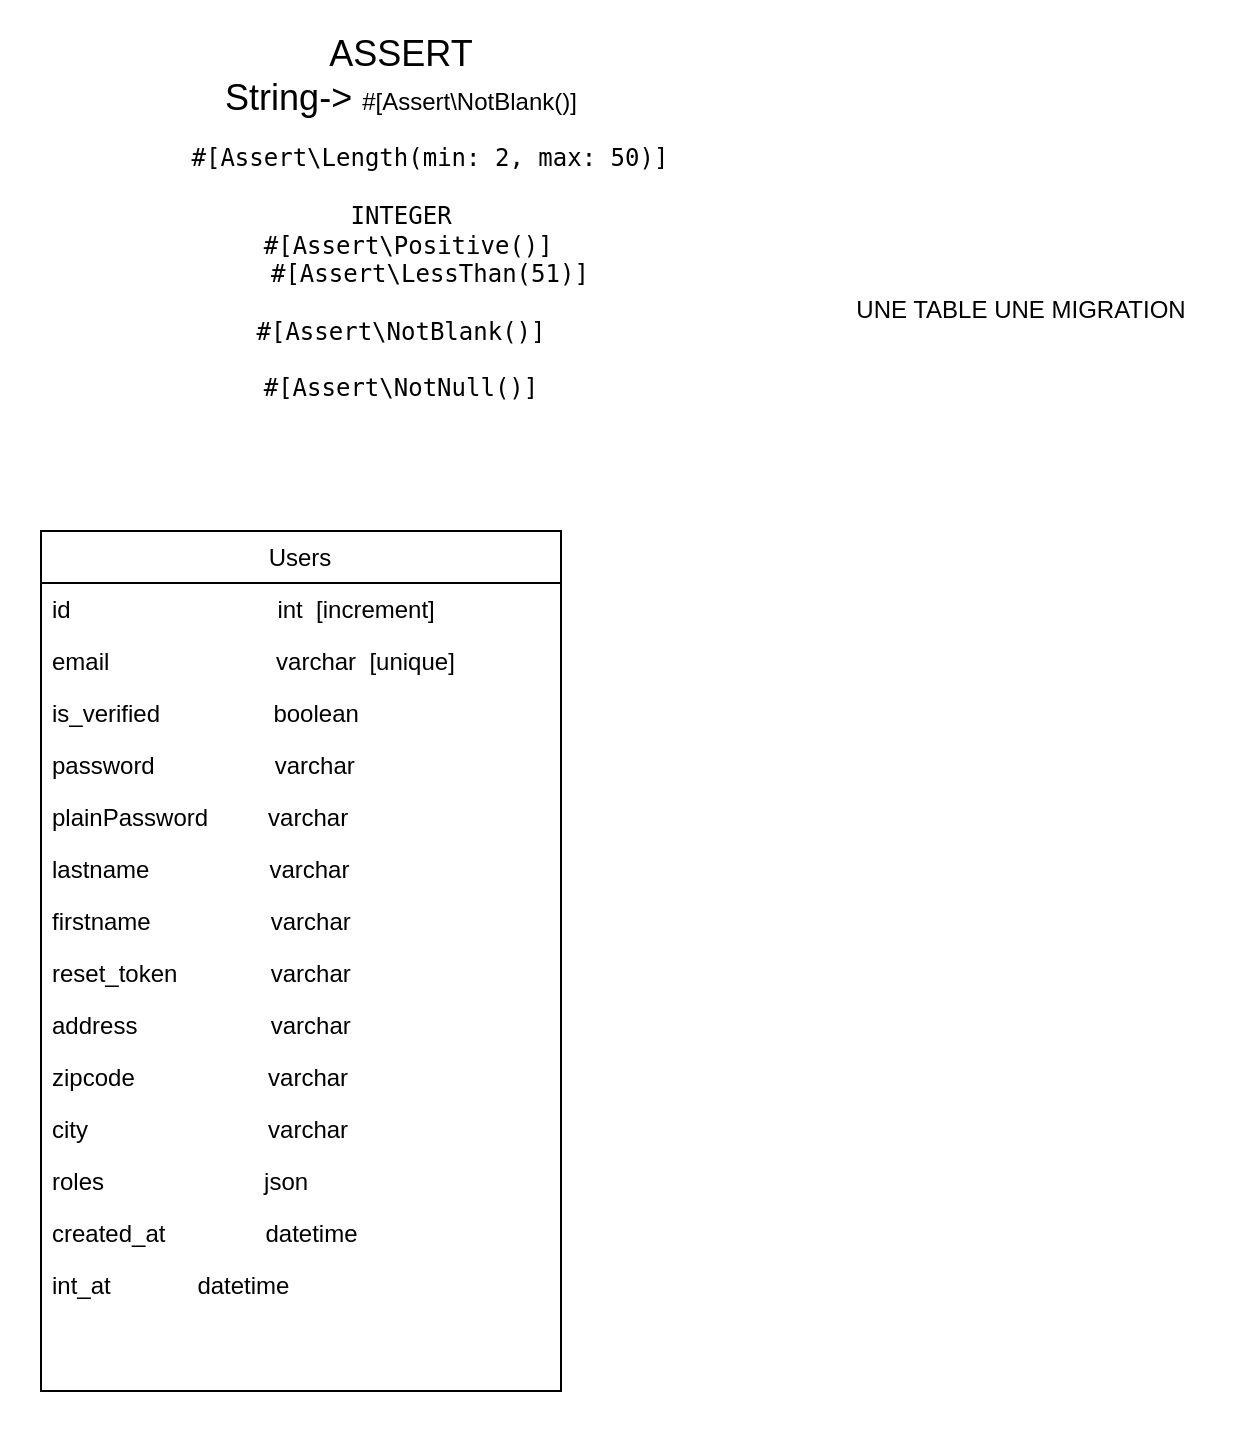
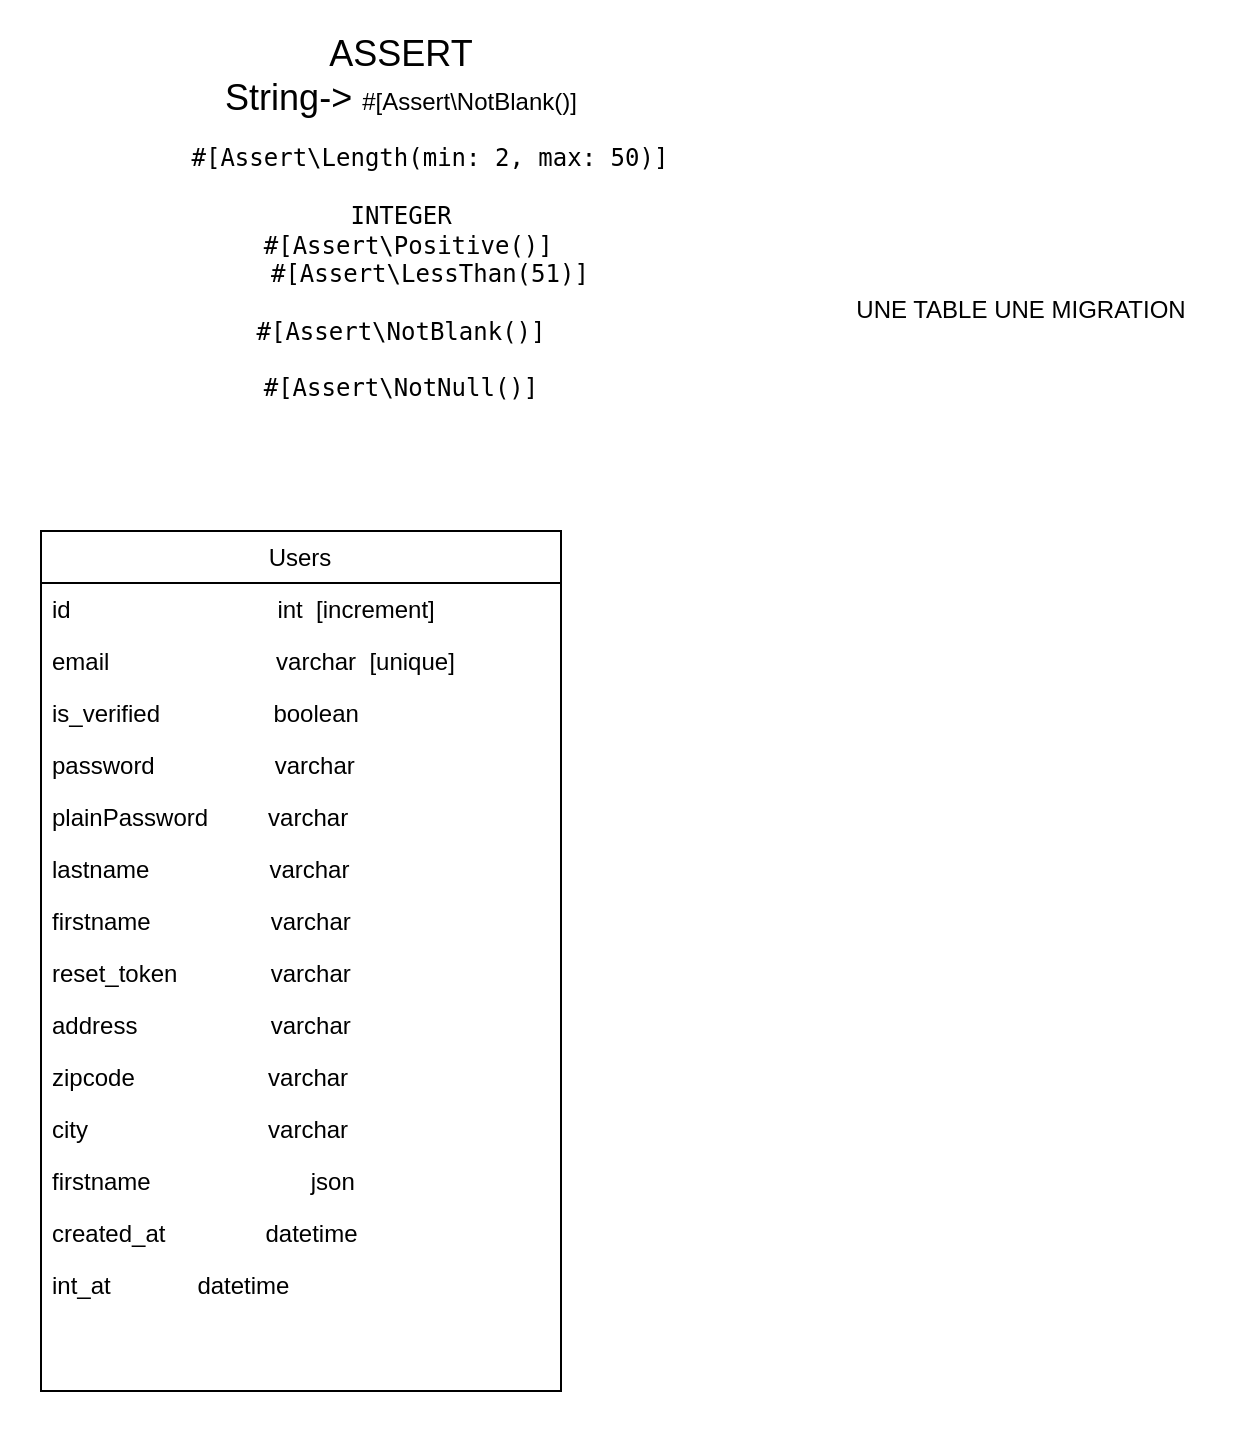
(271, 1182) -> (298, 1182)
